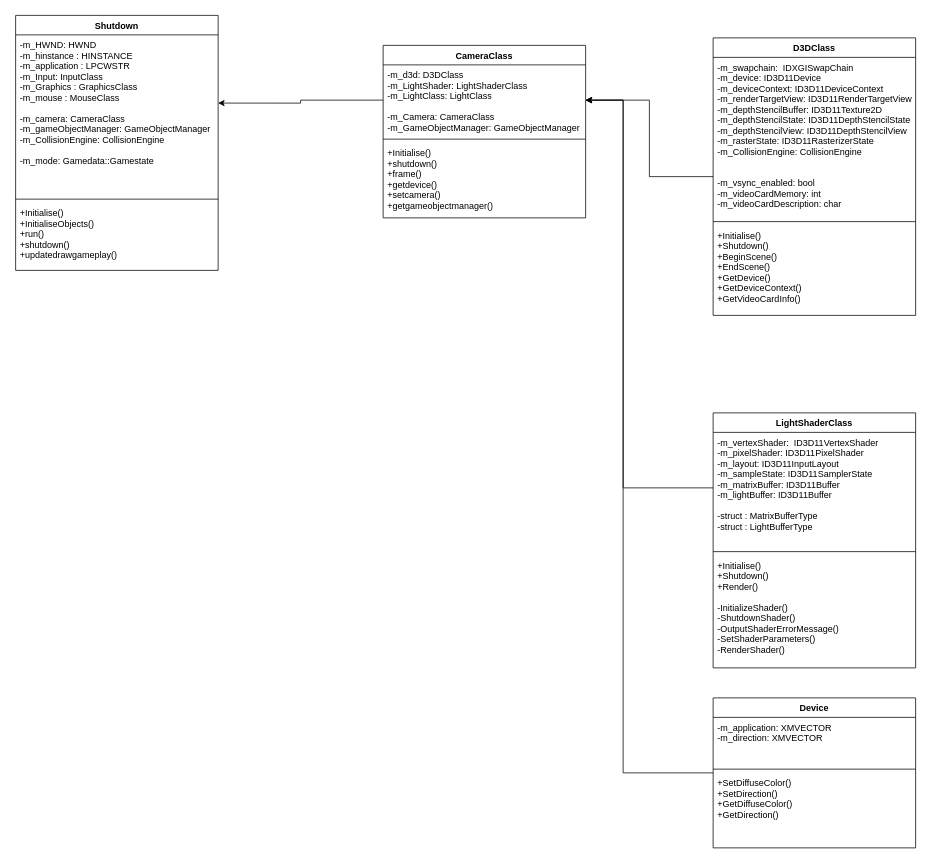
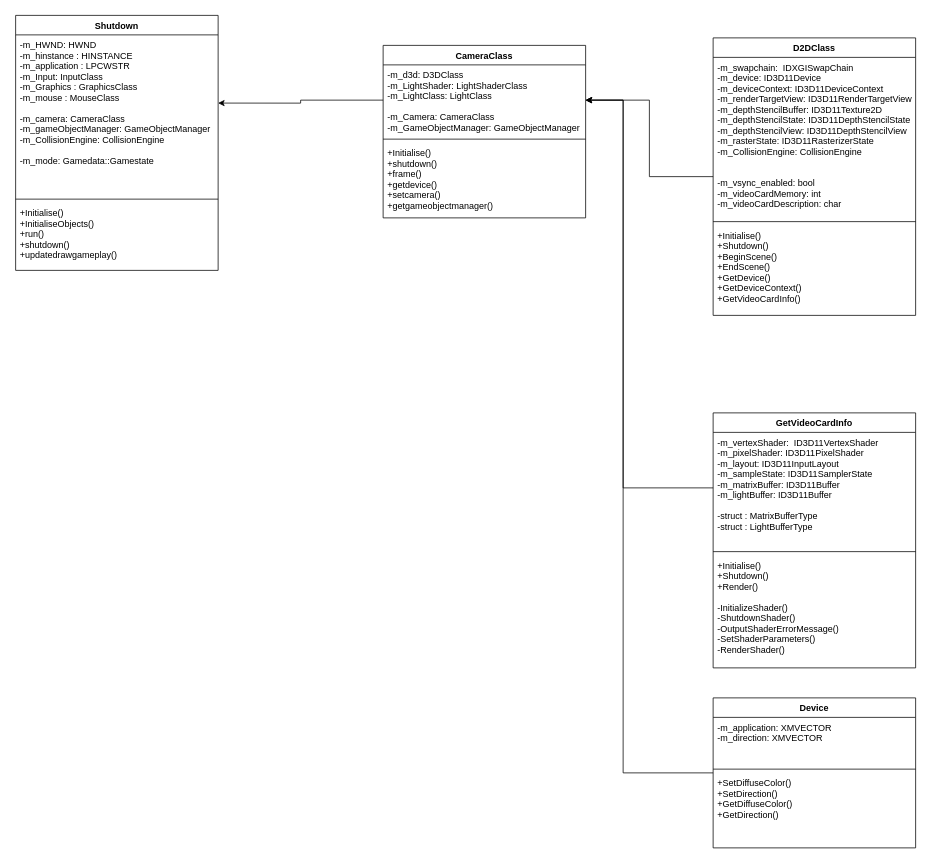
(814, 48) -> (814, 48)
(814, 423) -> (814, 423)
